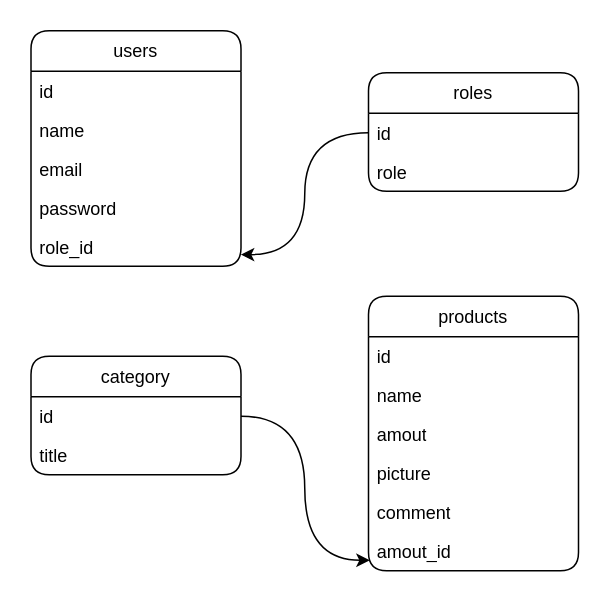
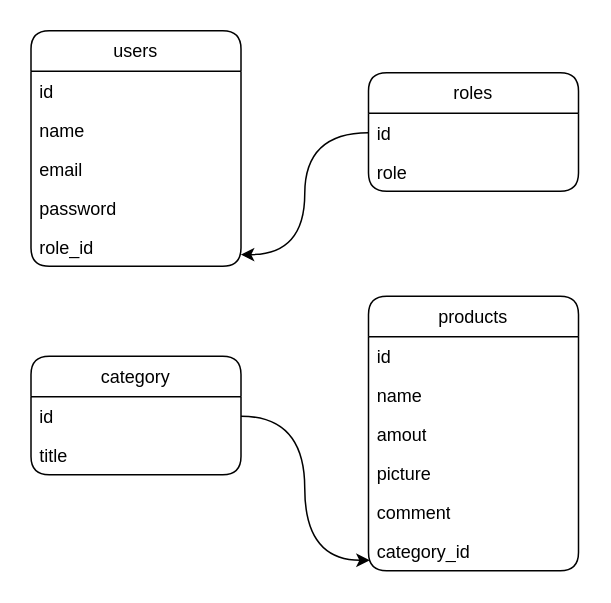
(415, 553) -> (430, 553)
